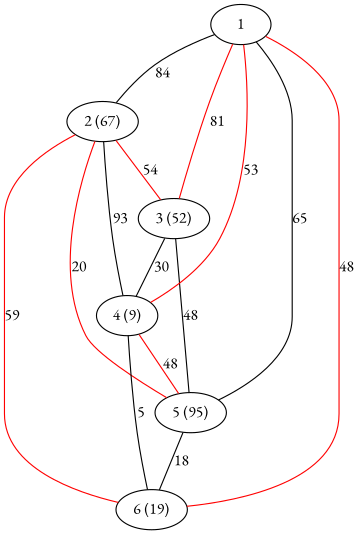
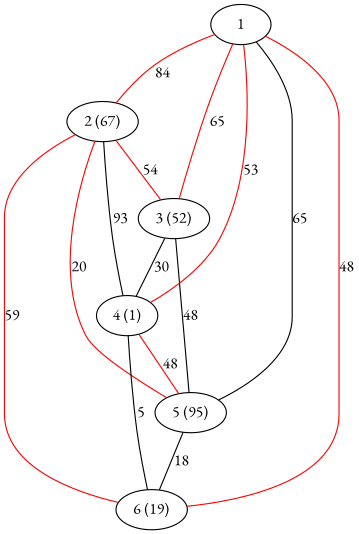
(160, 61) -> (160, 61)
(217, 122) -> (217, 122)
(127, 316) -> (127, 316)
